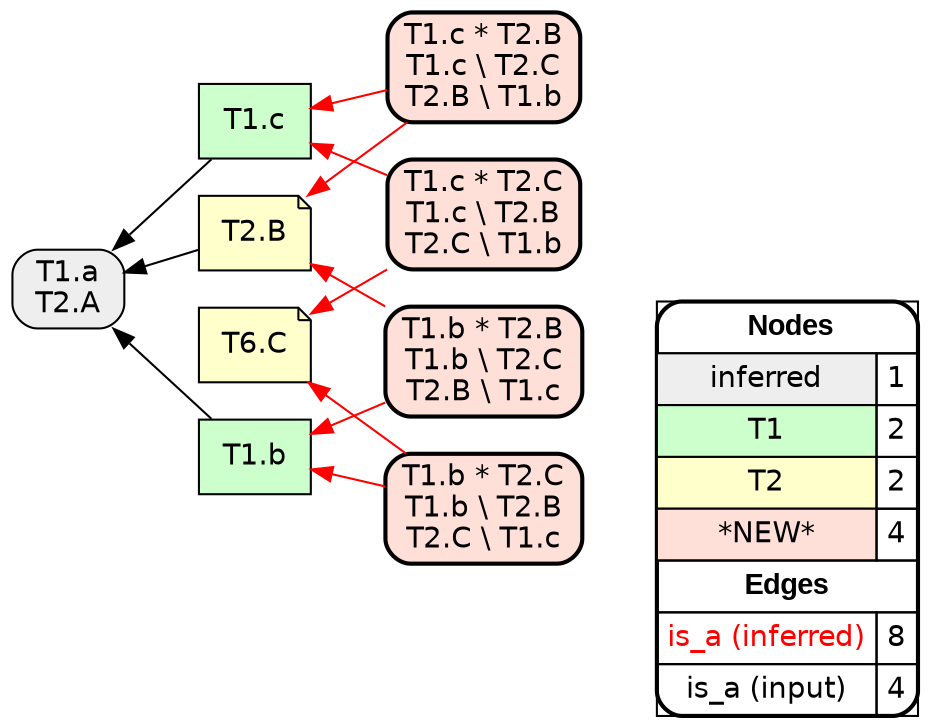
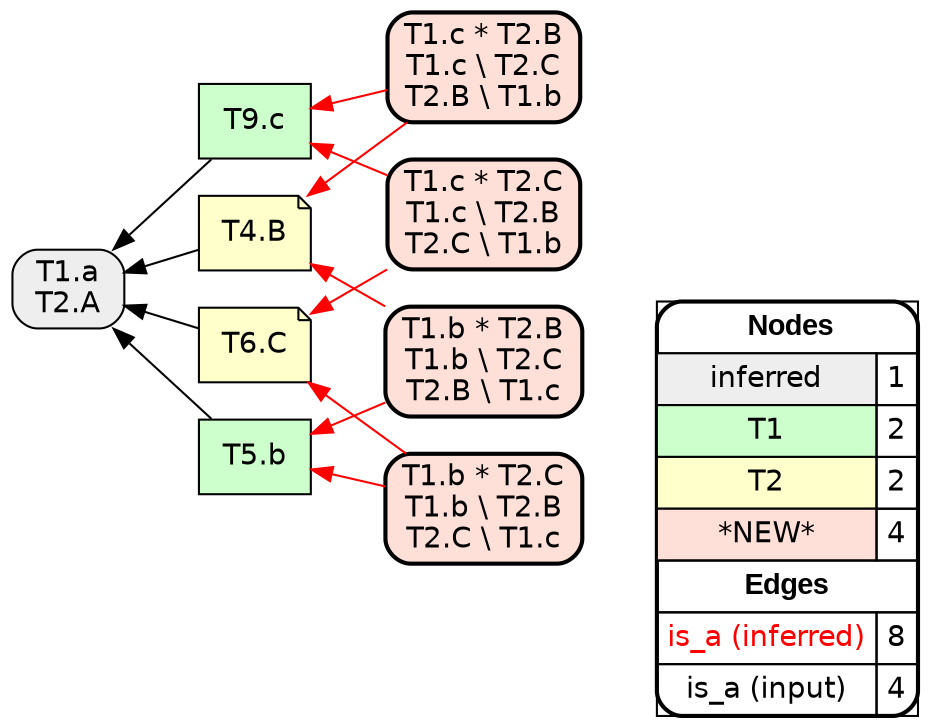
(255, 121) -> (255, 121)
(255, 233) -> (255, 233)
none -> (171, 320)
(255, 457) -> (255, 457)
